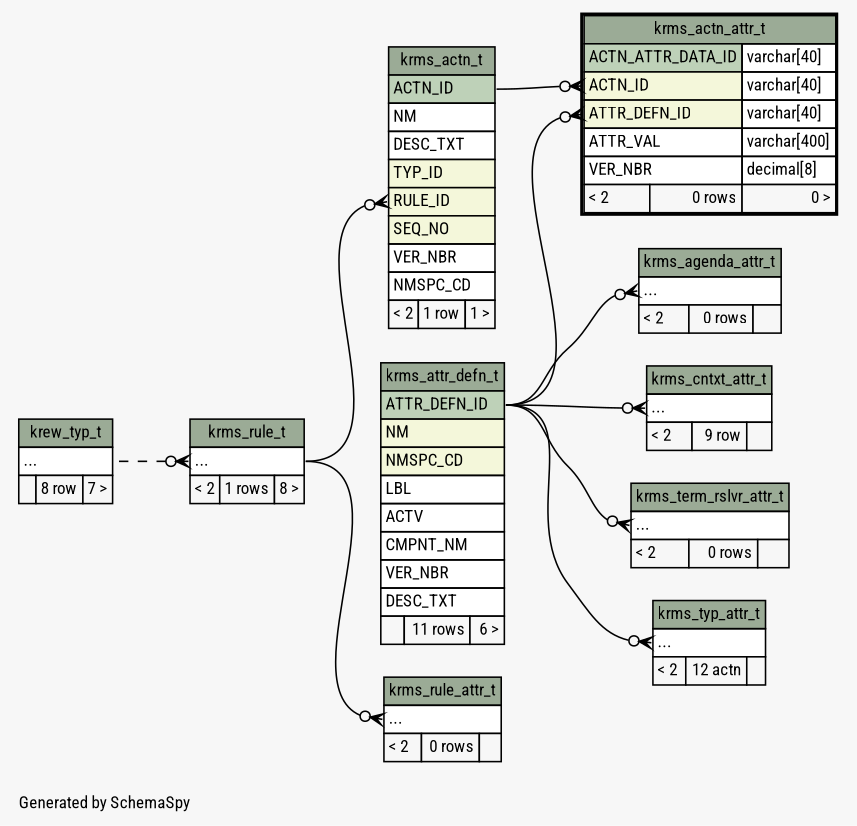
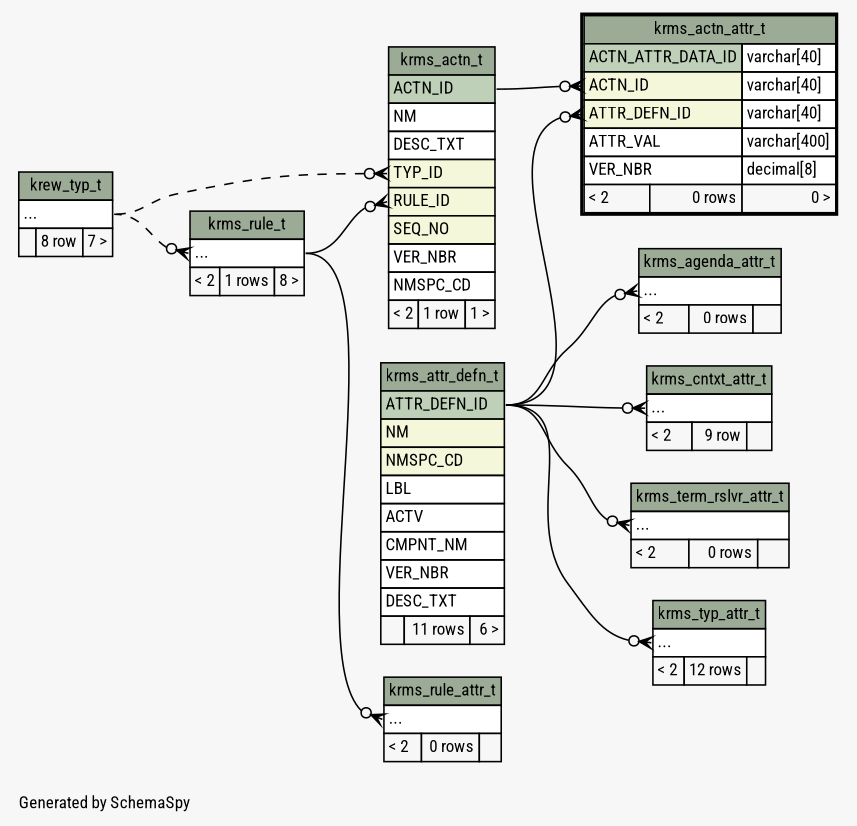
none -> (237, 182)
(717, 670) -> (715, 670)
